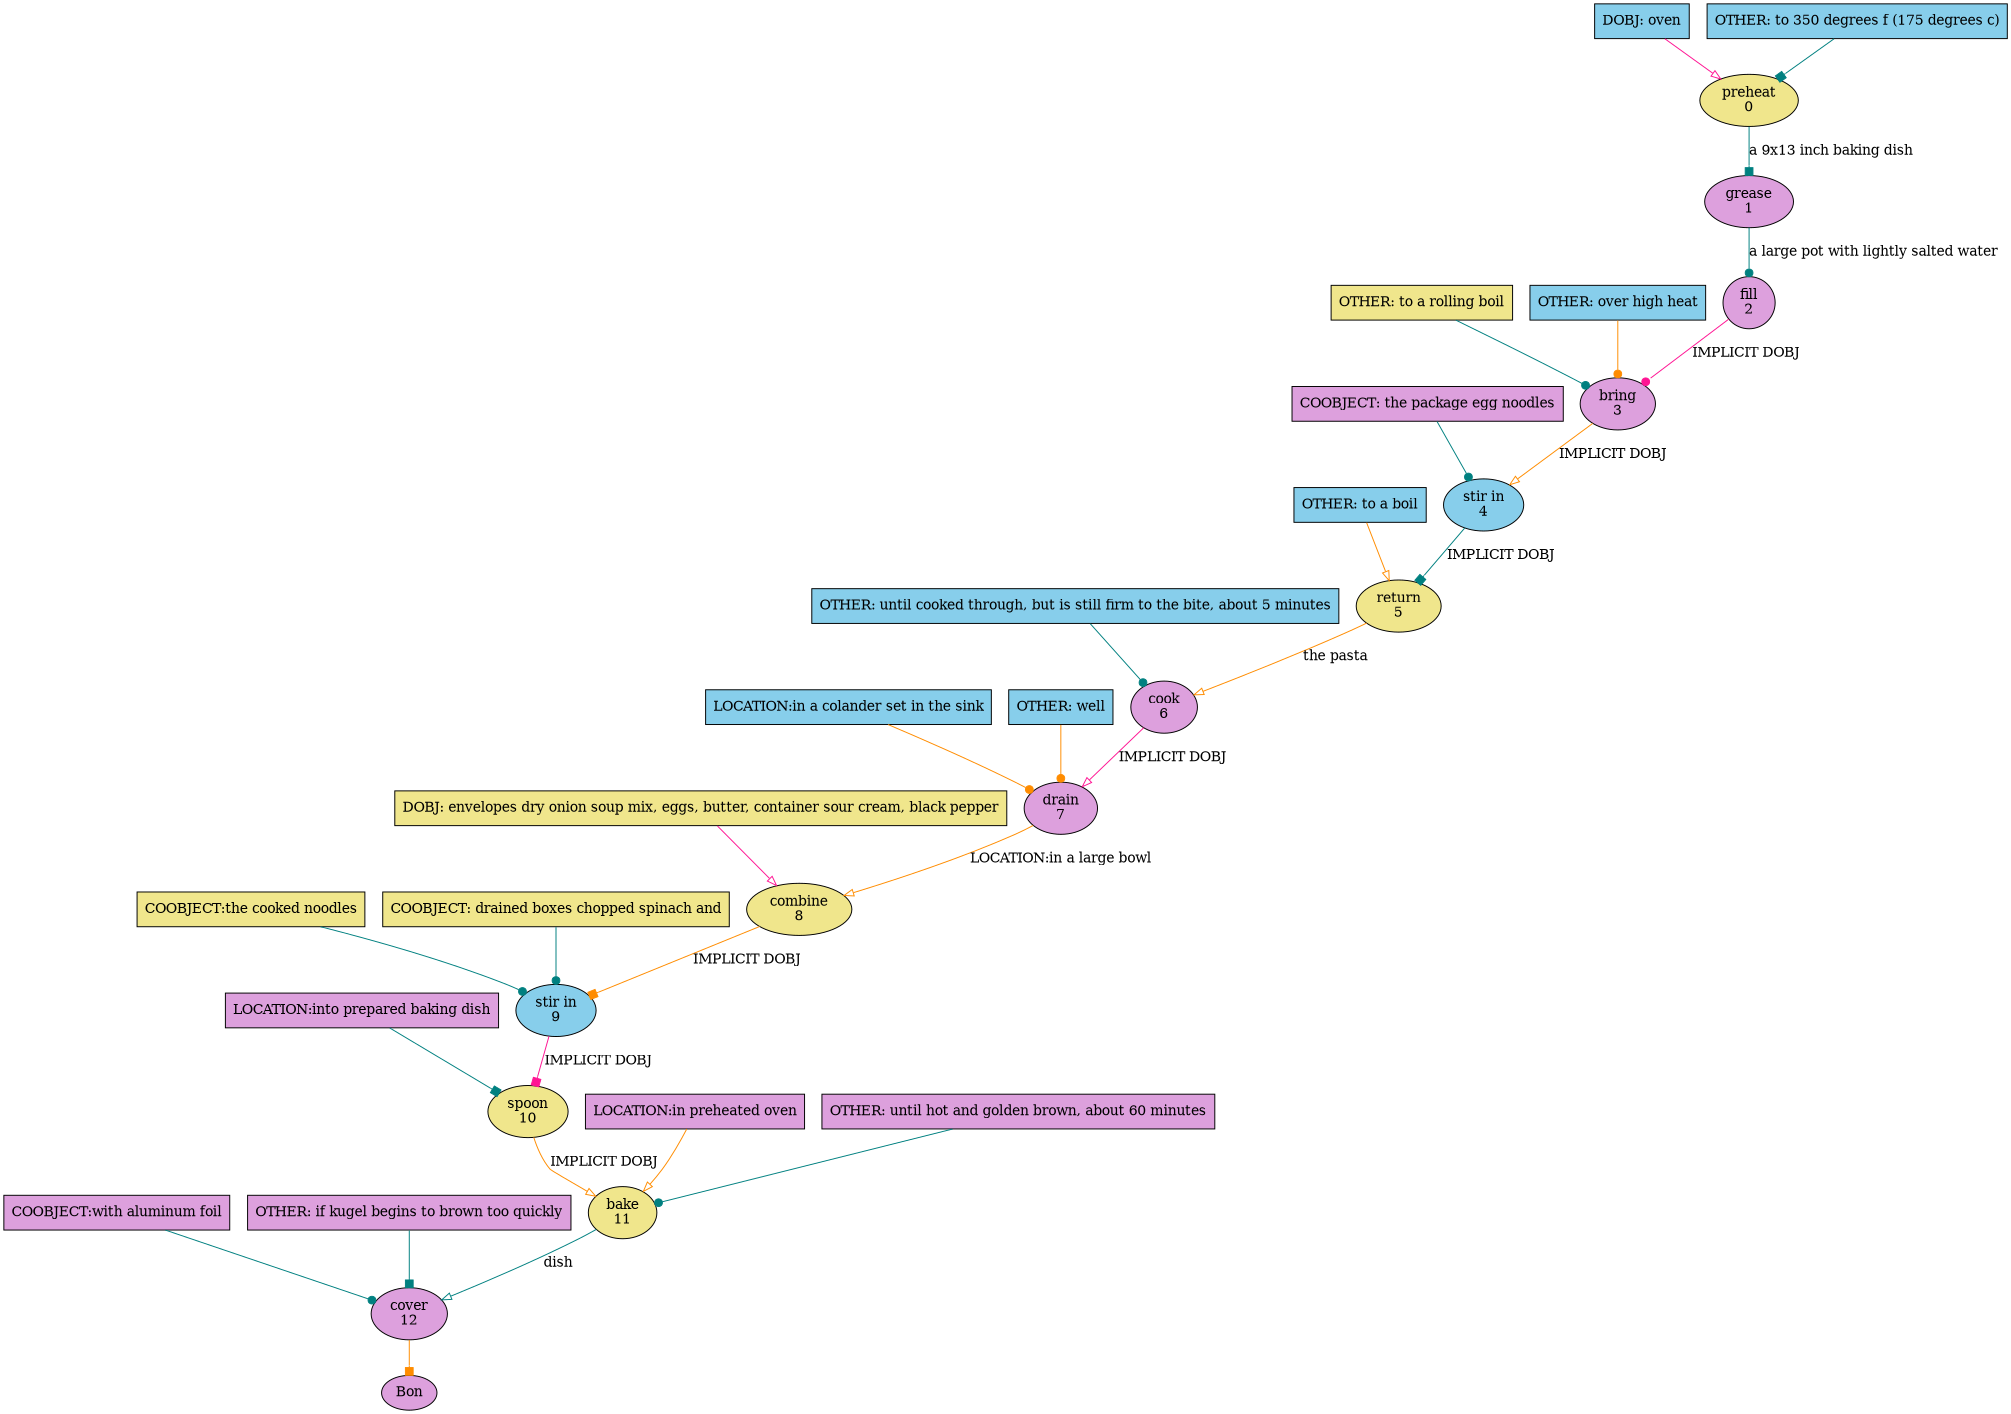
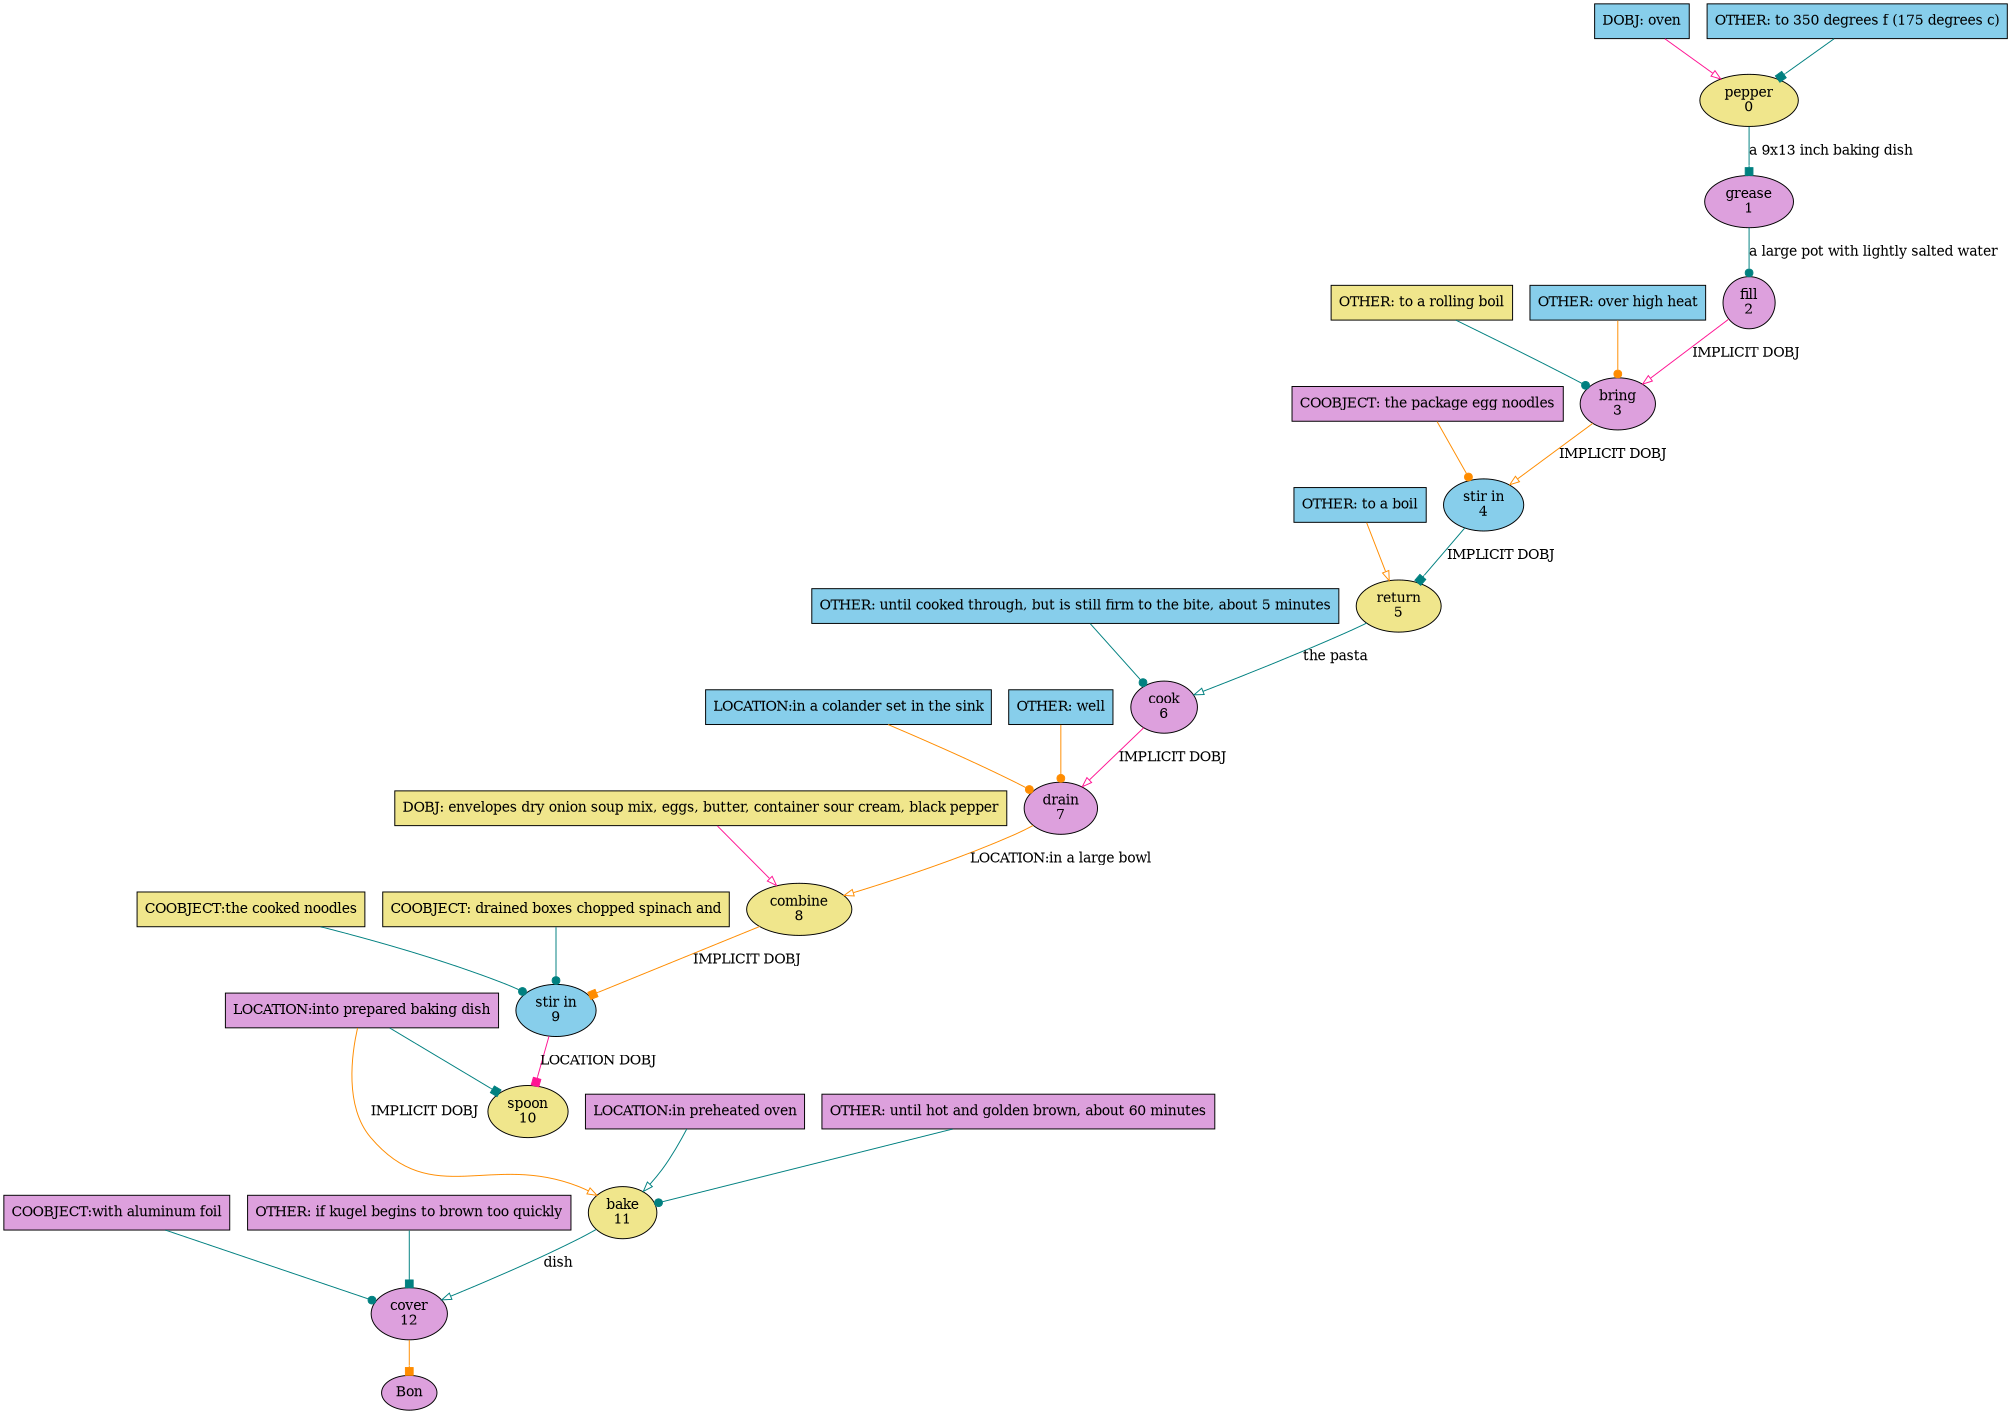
(1749, 100) -> (1749, 100)
(1690, 349) -> (1690, 349)
(1452, 447) -> (1452, 447)
(1285, 659) -> (1285, 659)
(598, 1061) -> (598, 1061)
(670, 1158) -> (670, 1158)
(553, 1171) -> (418, 1171)
